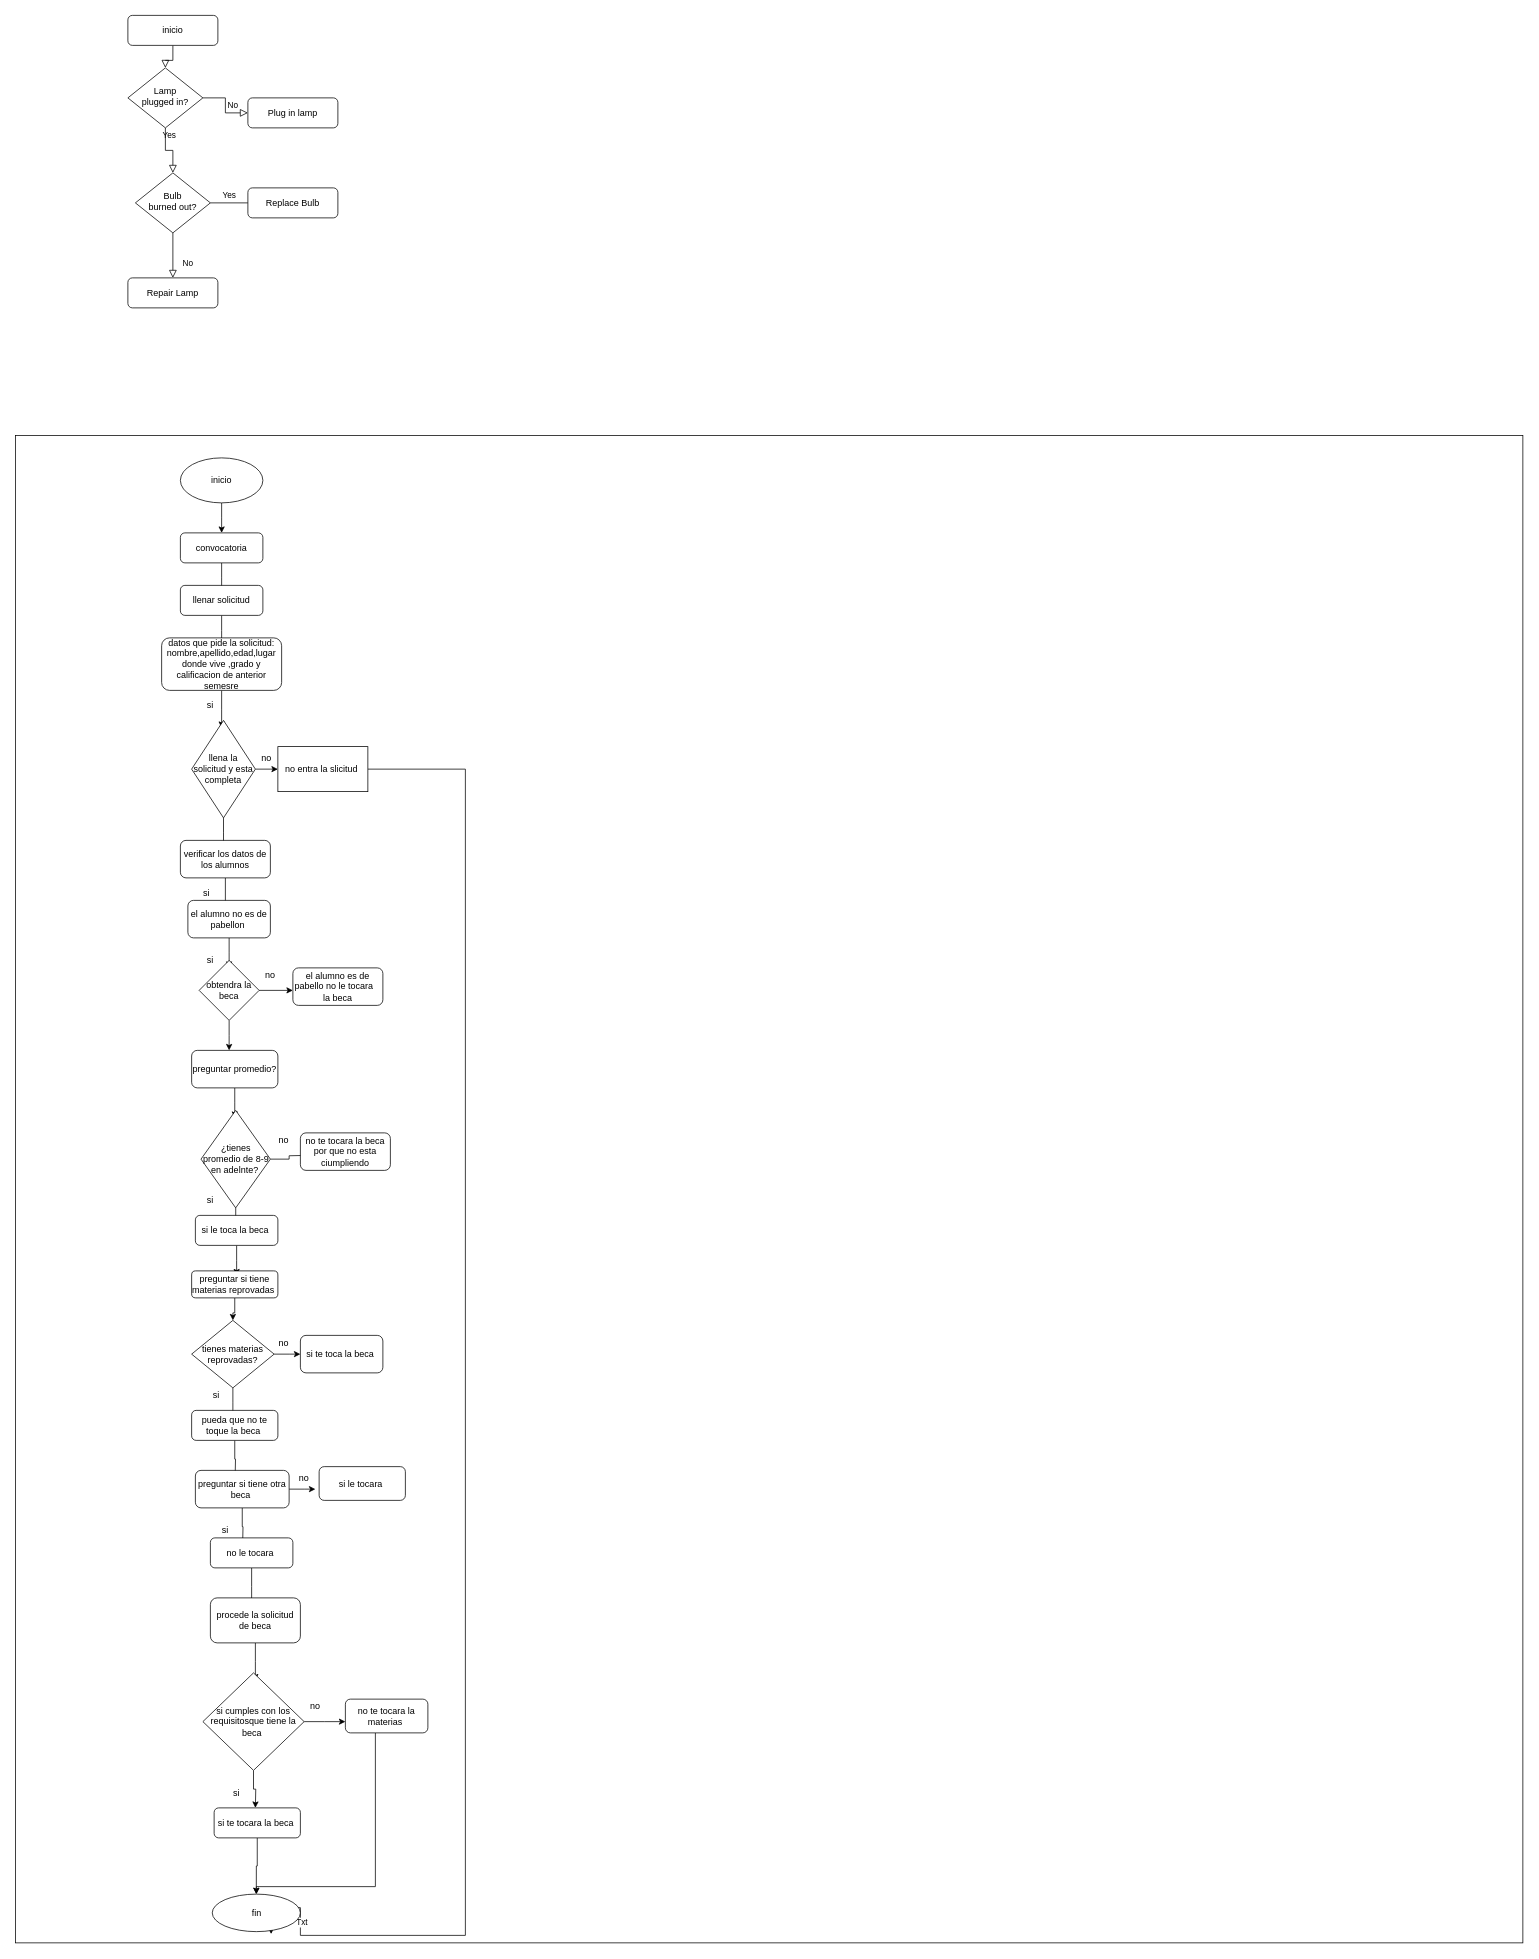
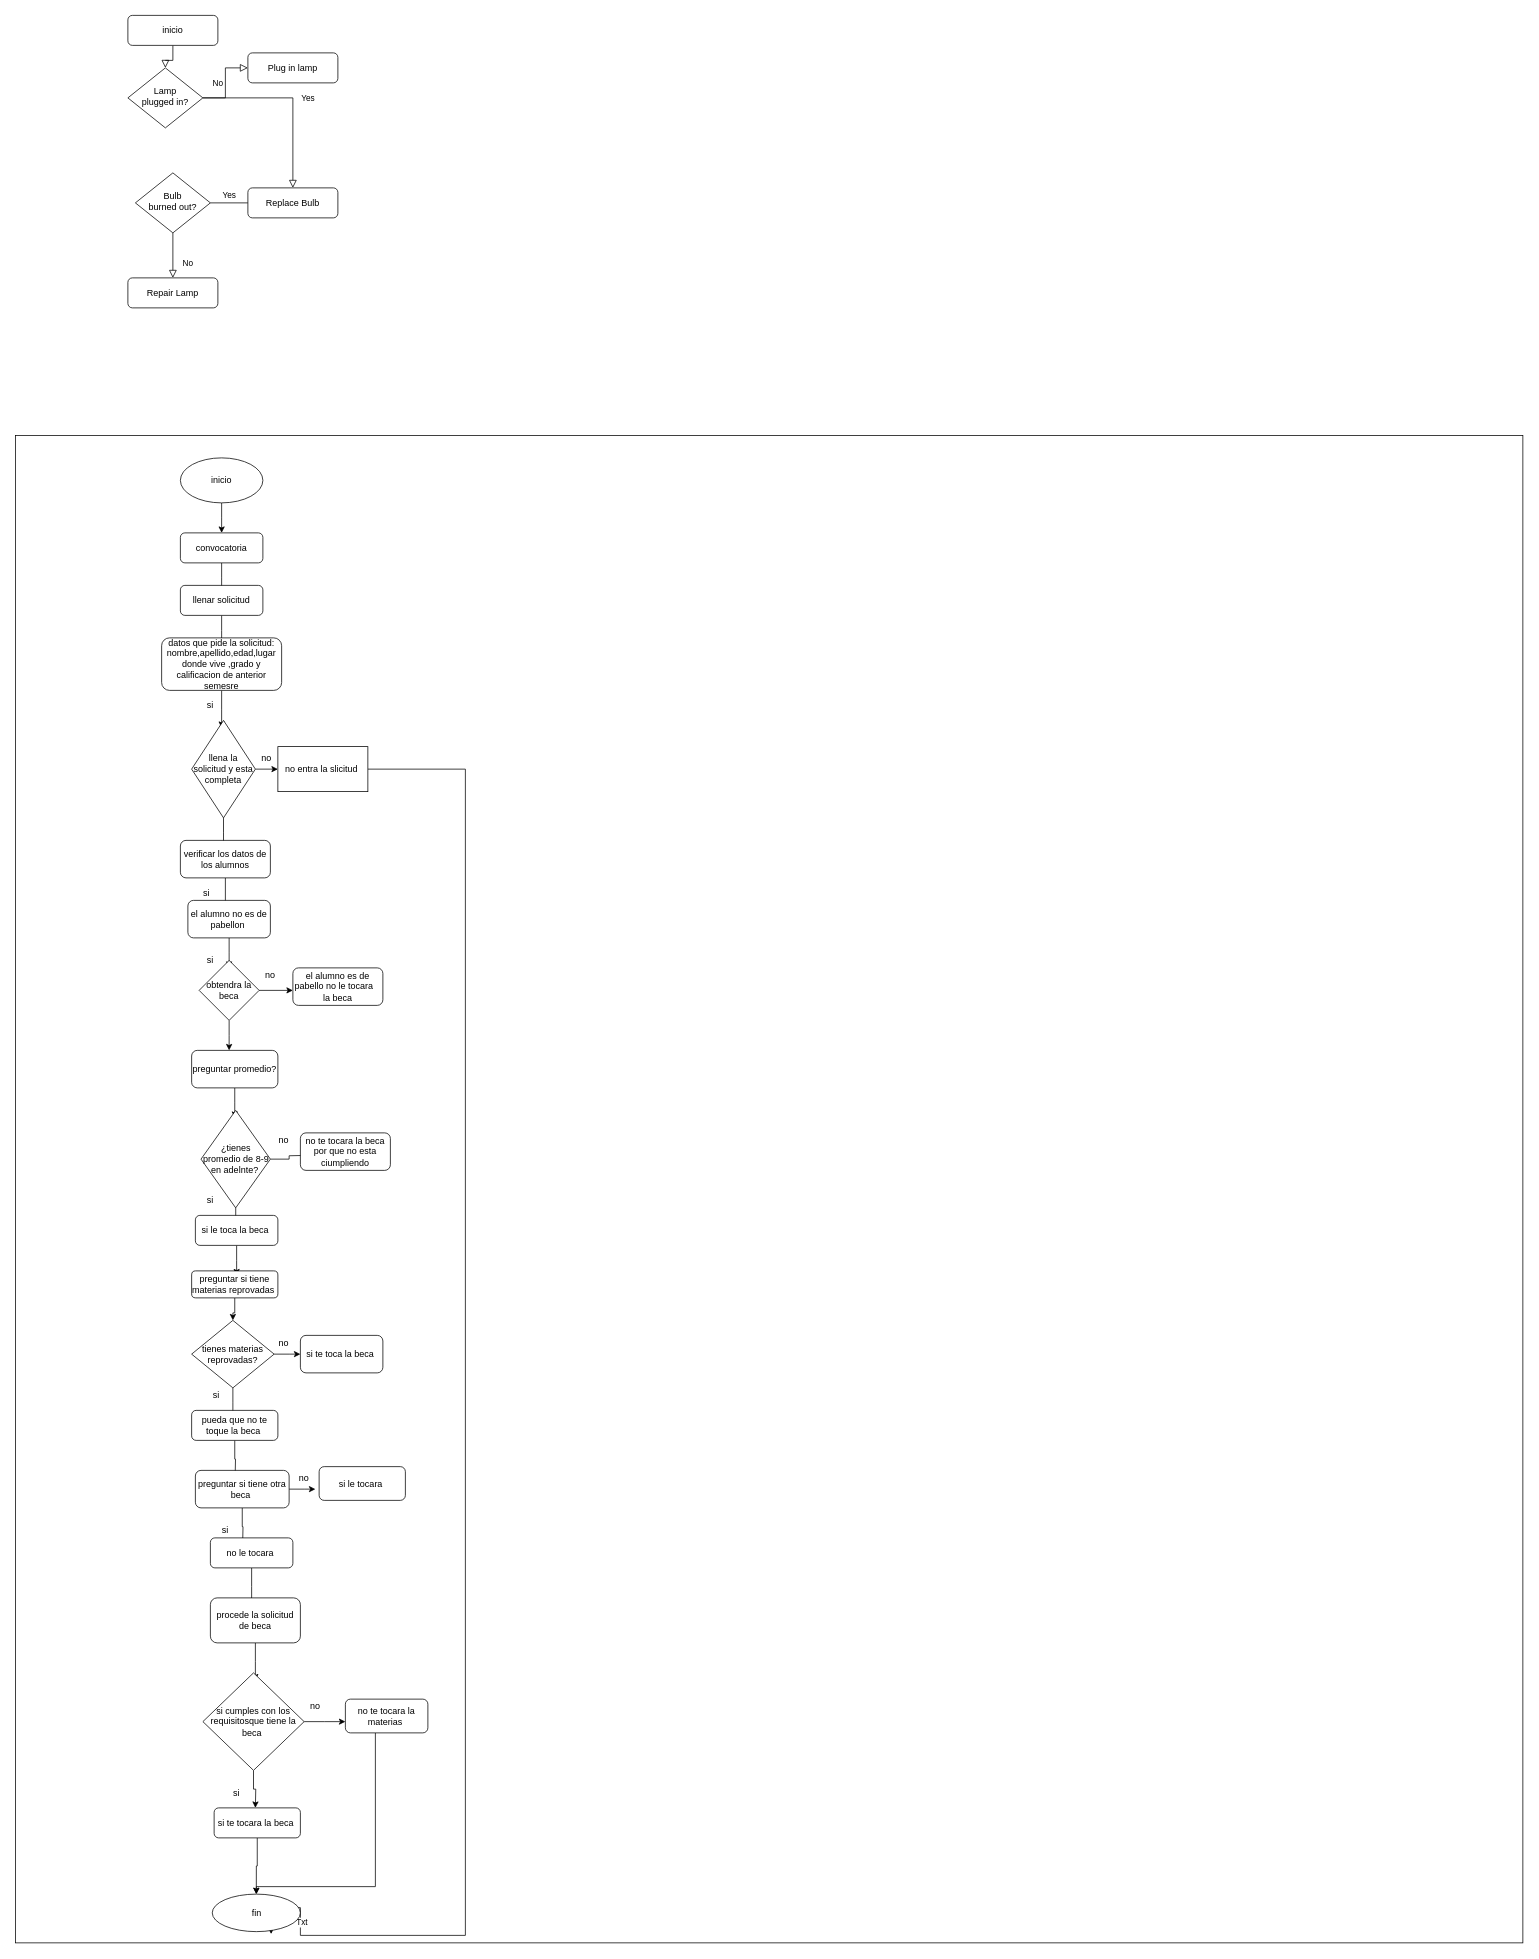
(293, 113) -> (293, 68)
(165, 149) -> (293, 137)
